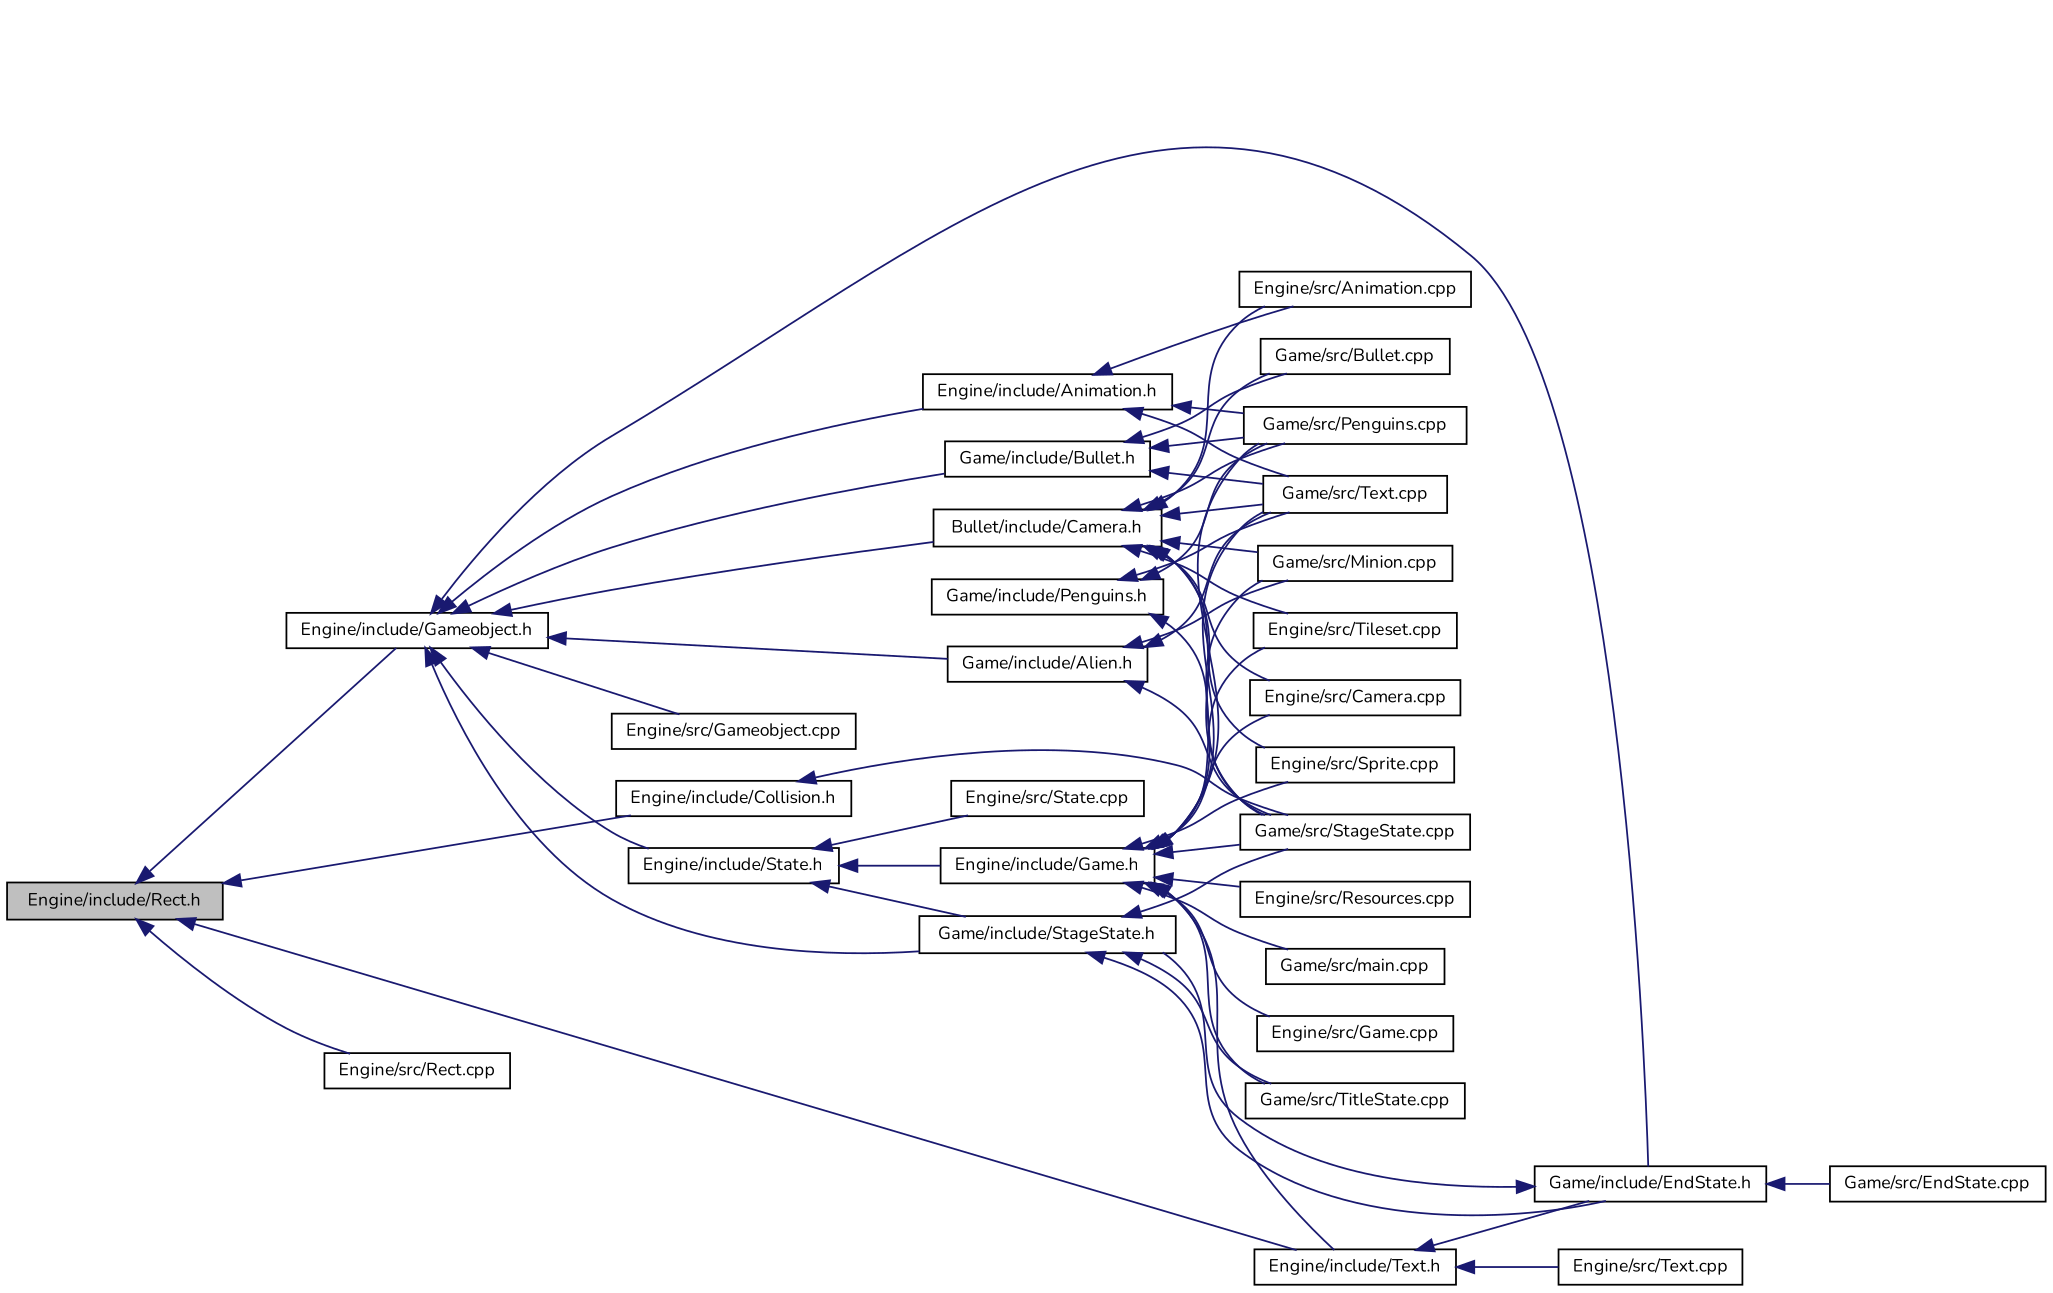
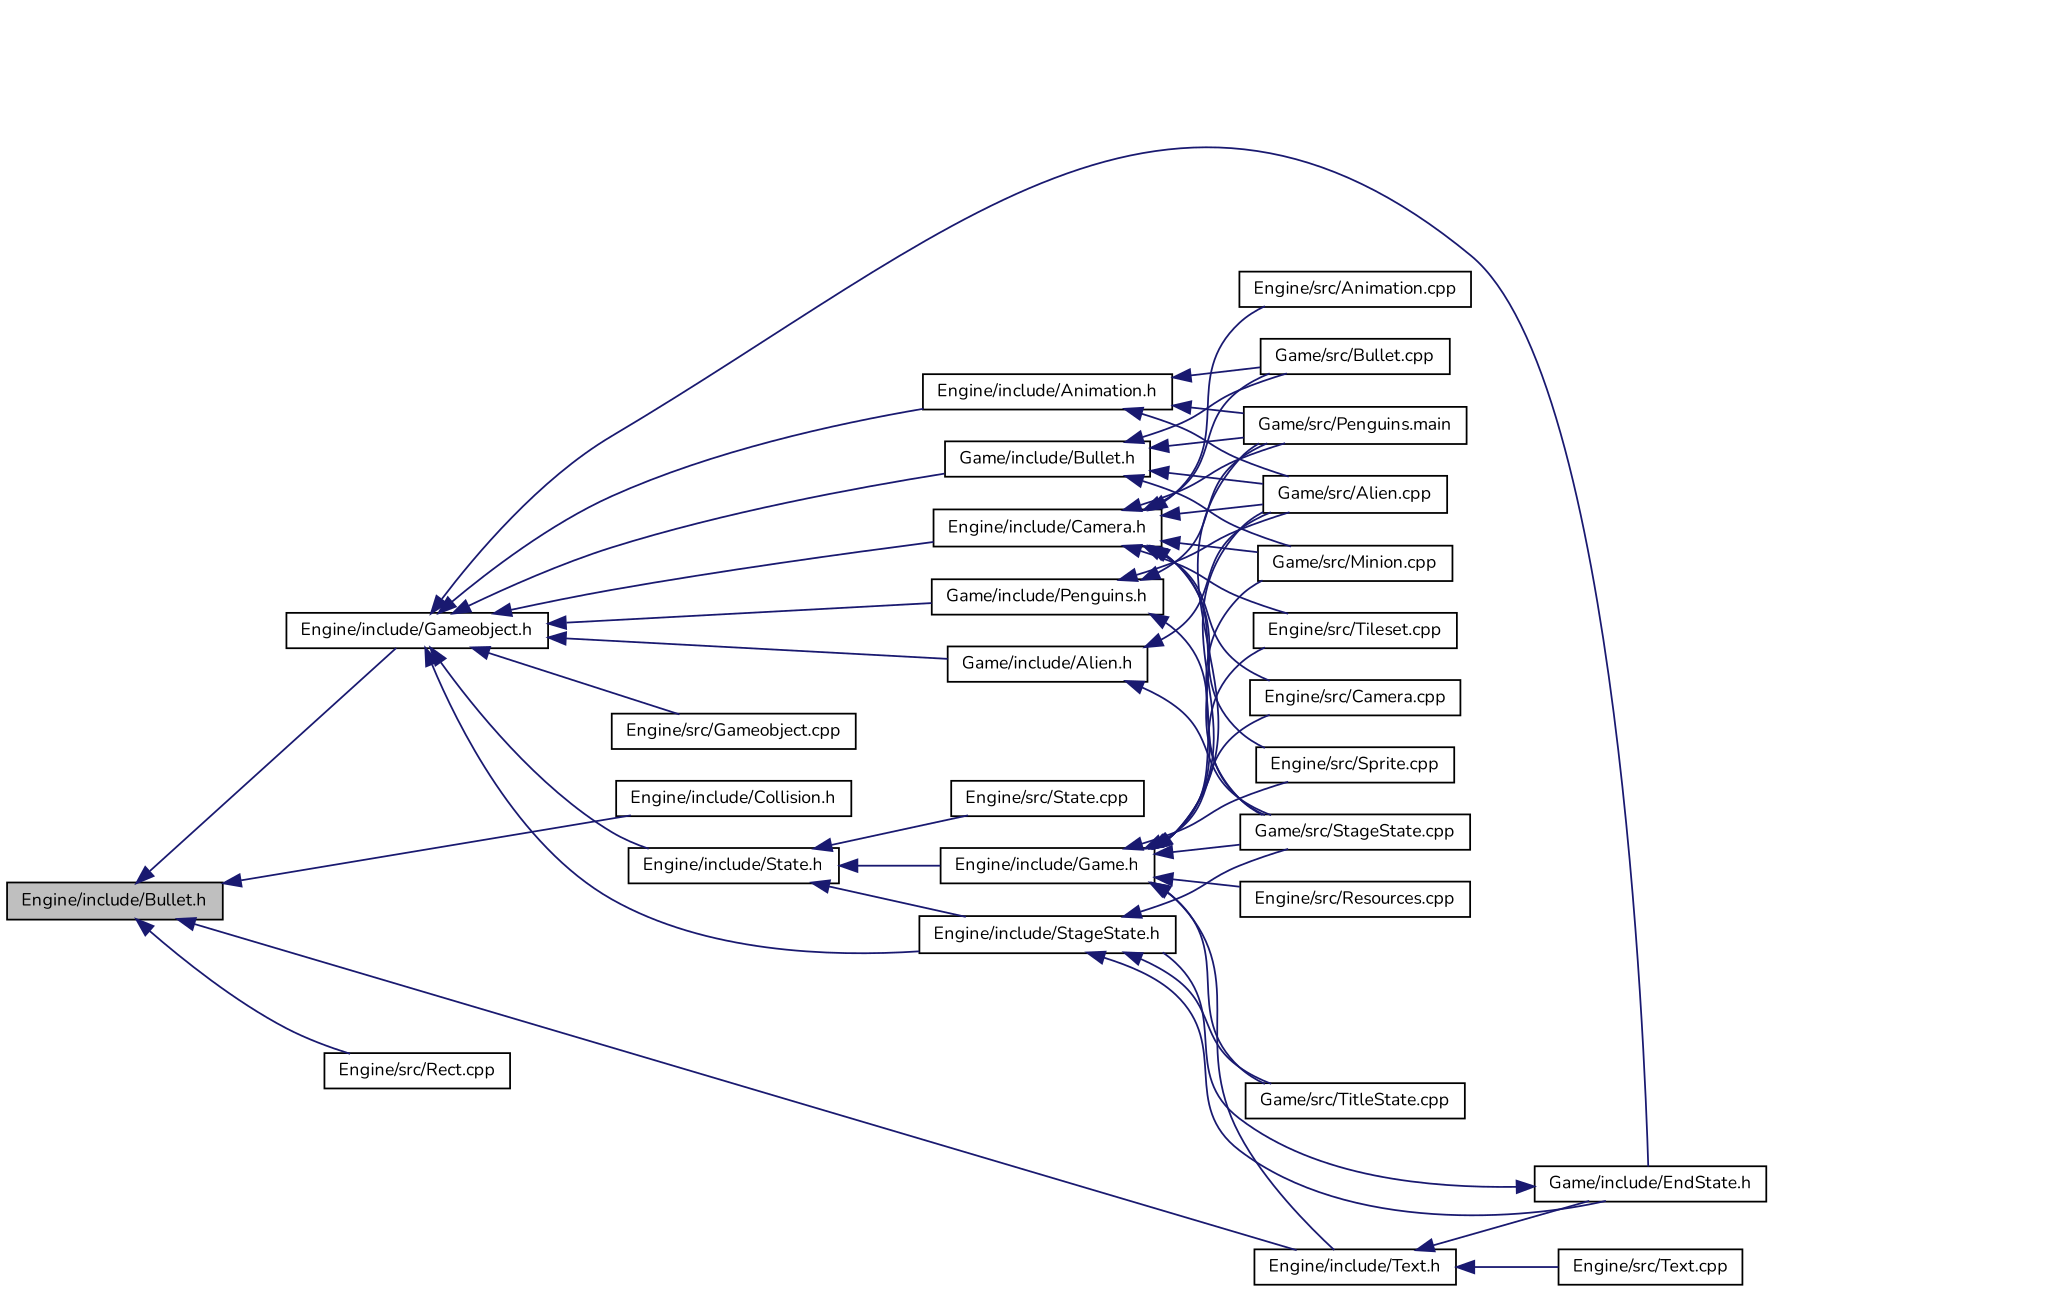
(1201, 336) -> (1226, 371)
(1355, 425) -> (1355, 425)
(1355, 494) -> (1355, 494)
(1048, 528) -> (1048, 528)
(1218, 608) -> (1223, 520)
none -> (749, 613)
(1057, 751) -> none
(115, 901) -> (115, 901)
(1048, 935) -> (1048, 935)
(1355, 966) -> none
(1355, 1034) -> none
(1938, 1184) -> none
